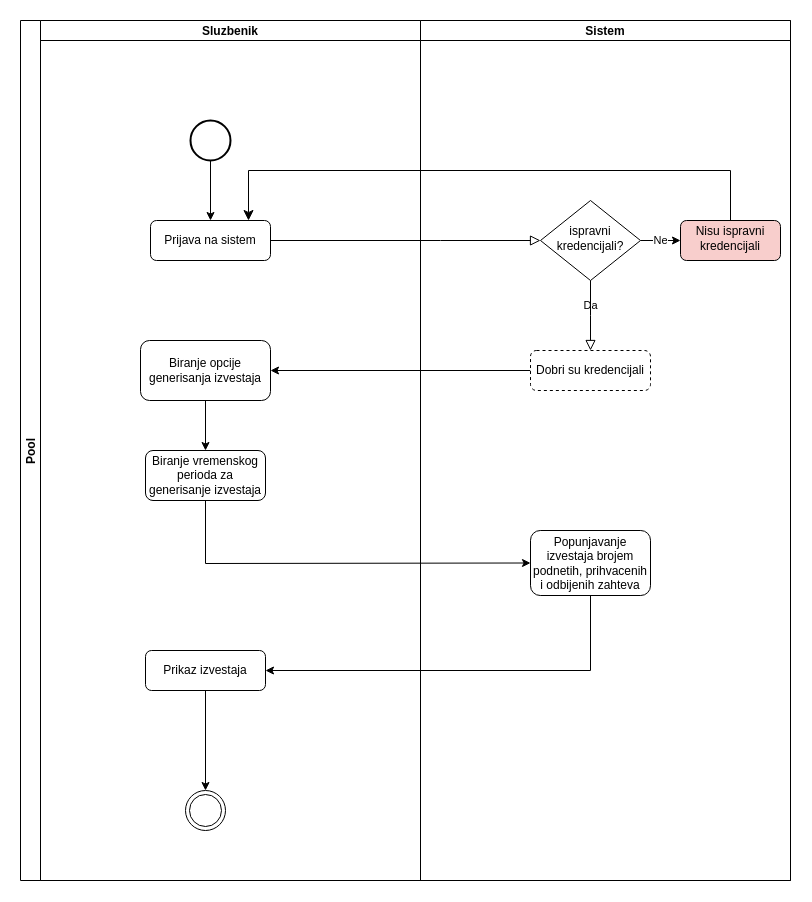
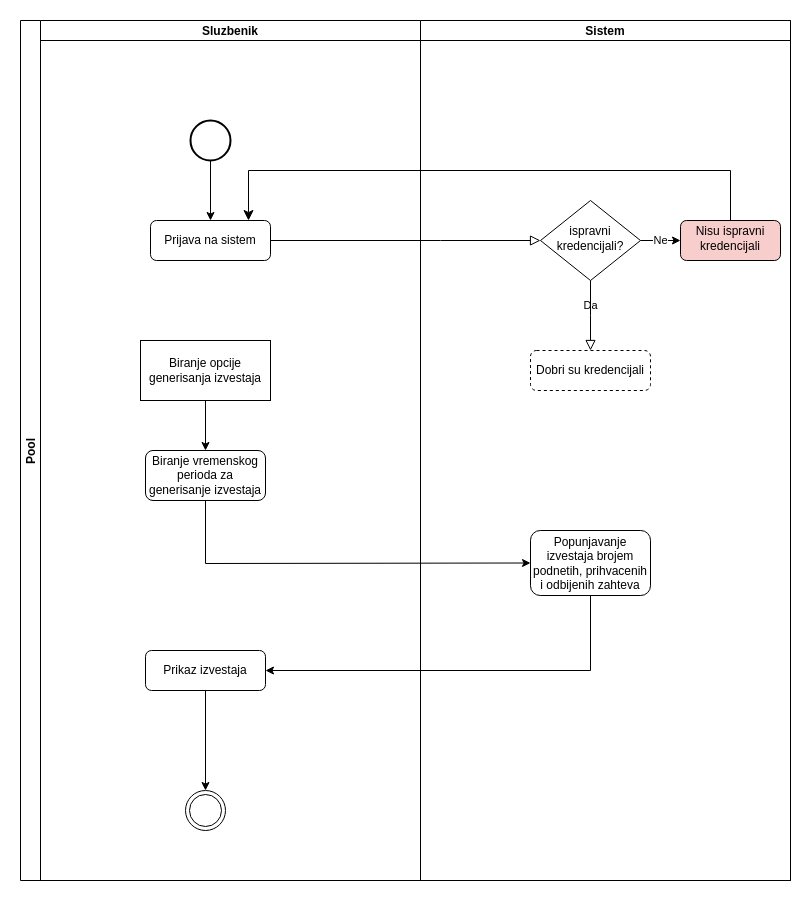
(206, 371) -> (206, 371)
(404, 371) -> none
